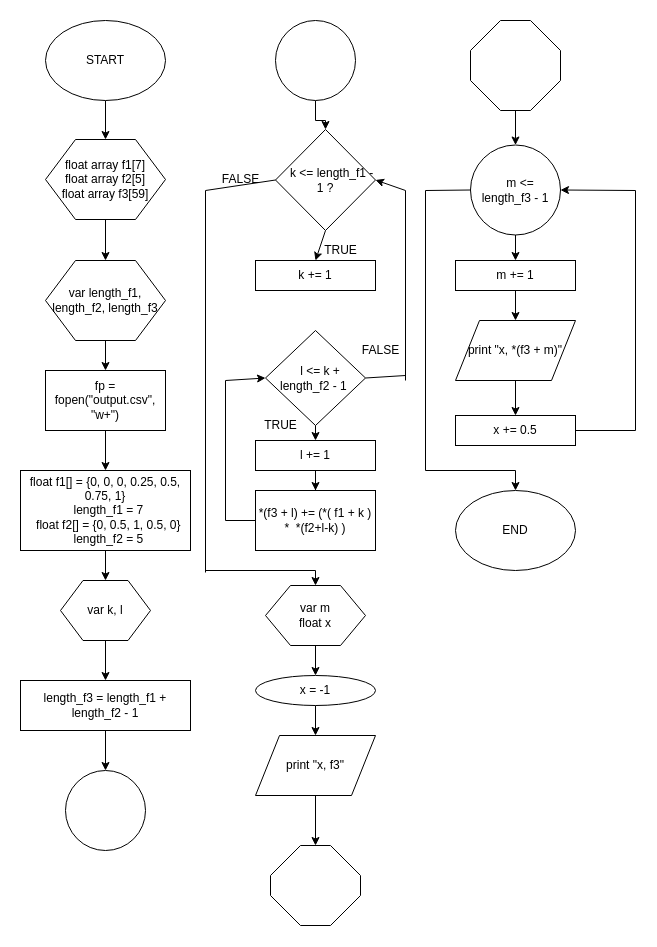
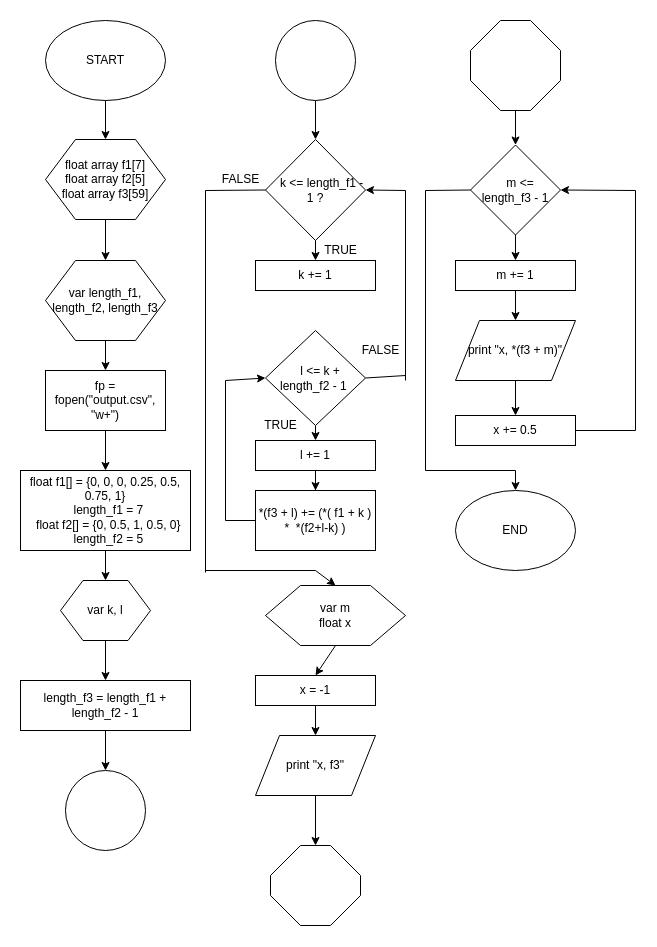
(326, 180) -> (316, 190)
(516, 190) -> (516, 190)
(316, 616) -> (336, 616)
(316, 691) -> (316, 691)
